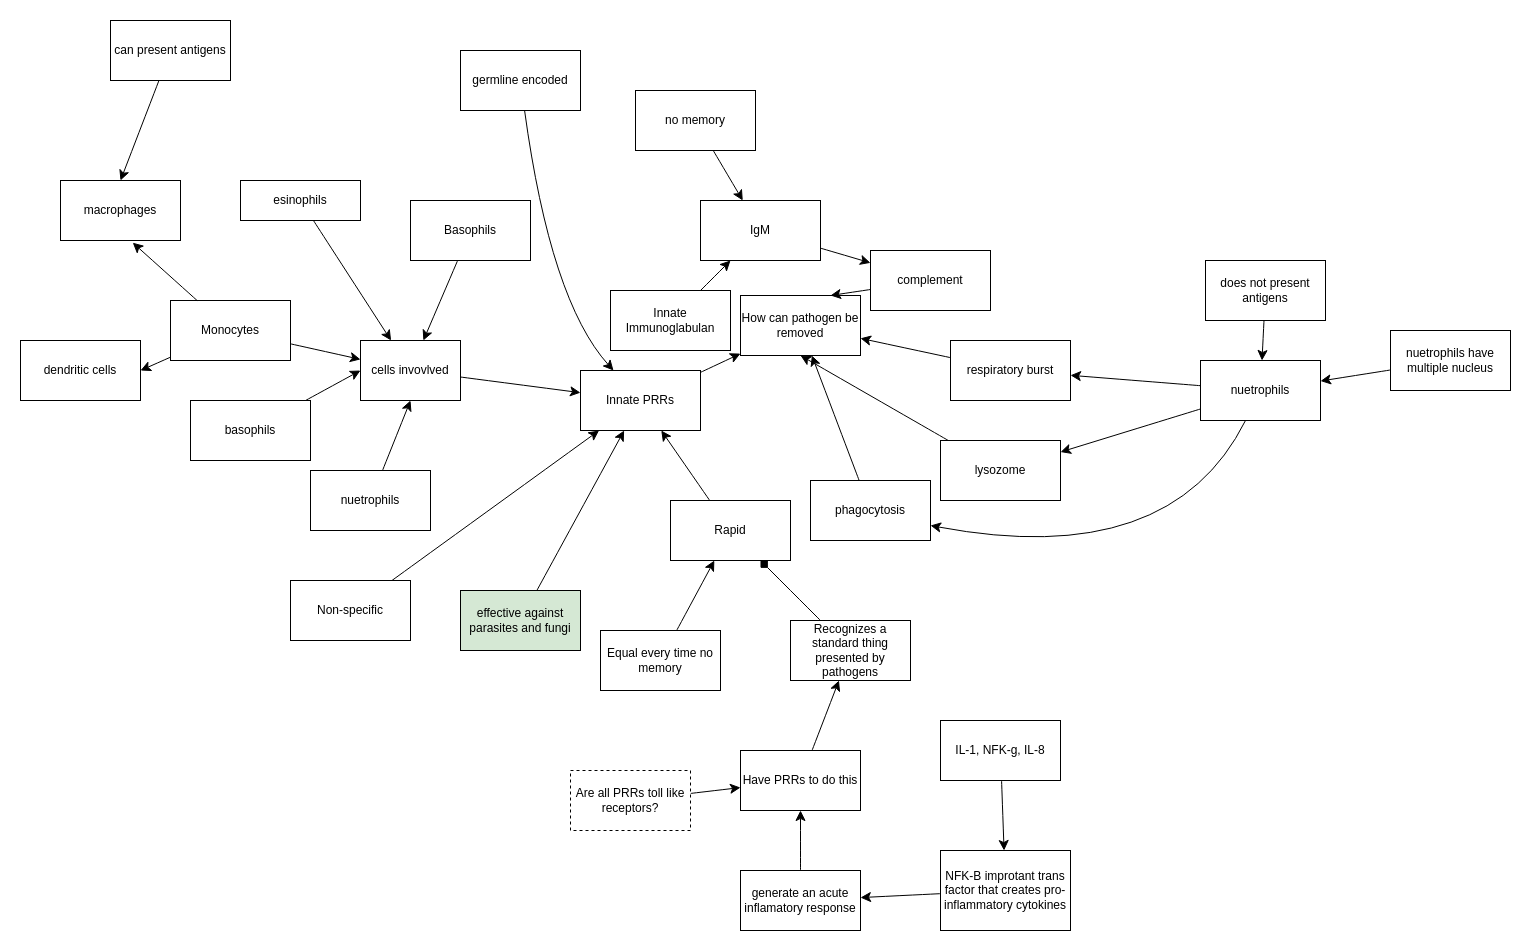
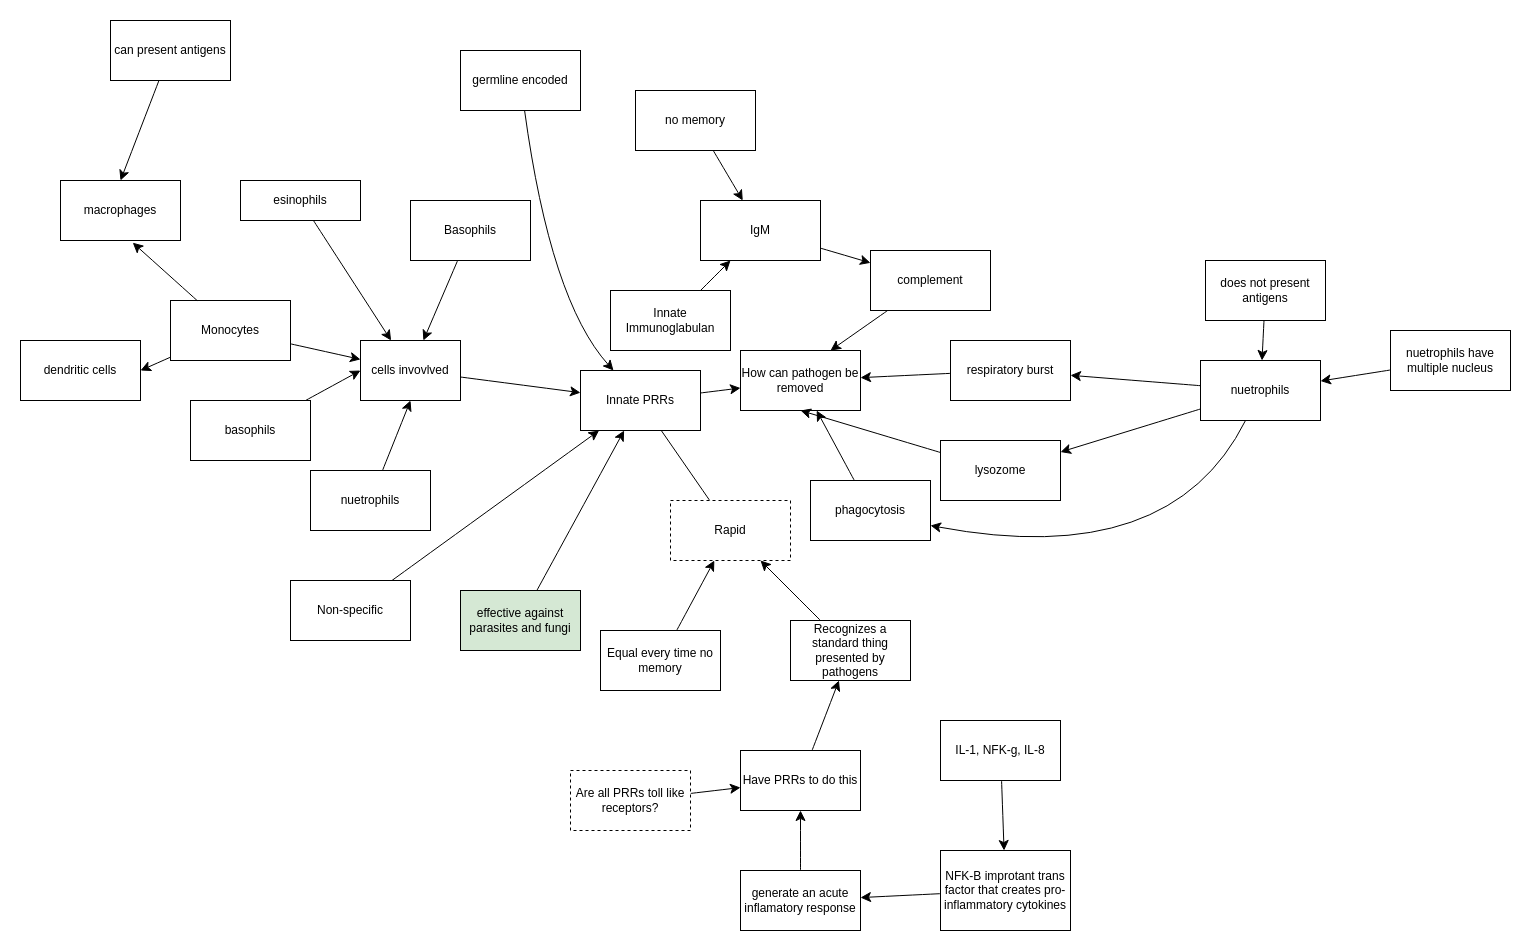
(801, 326) -> (801, 381)
(666, 438) -> (664, 435)
(731, 531) -> (731, 531)
(768, 568) -> (768, 568)
